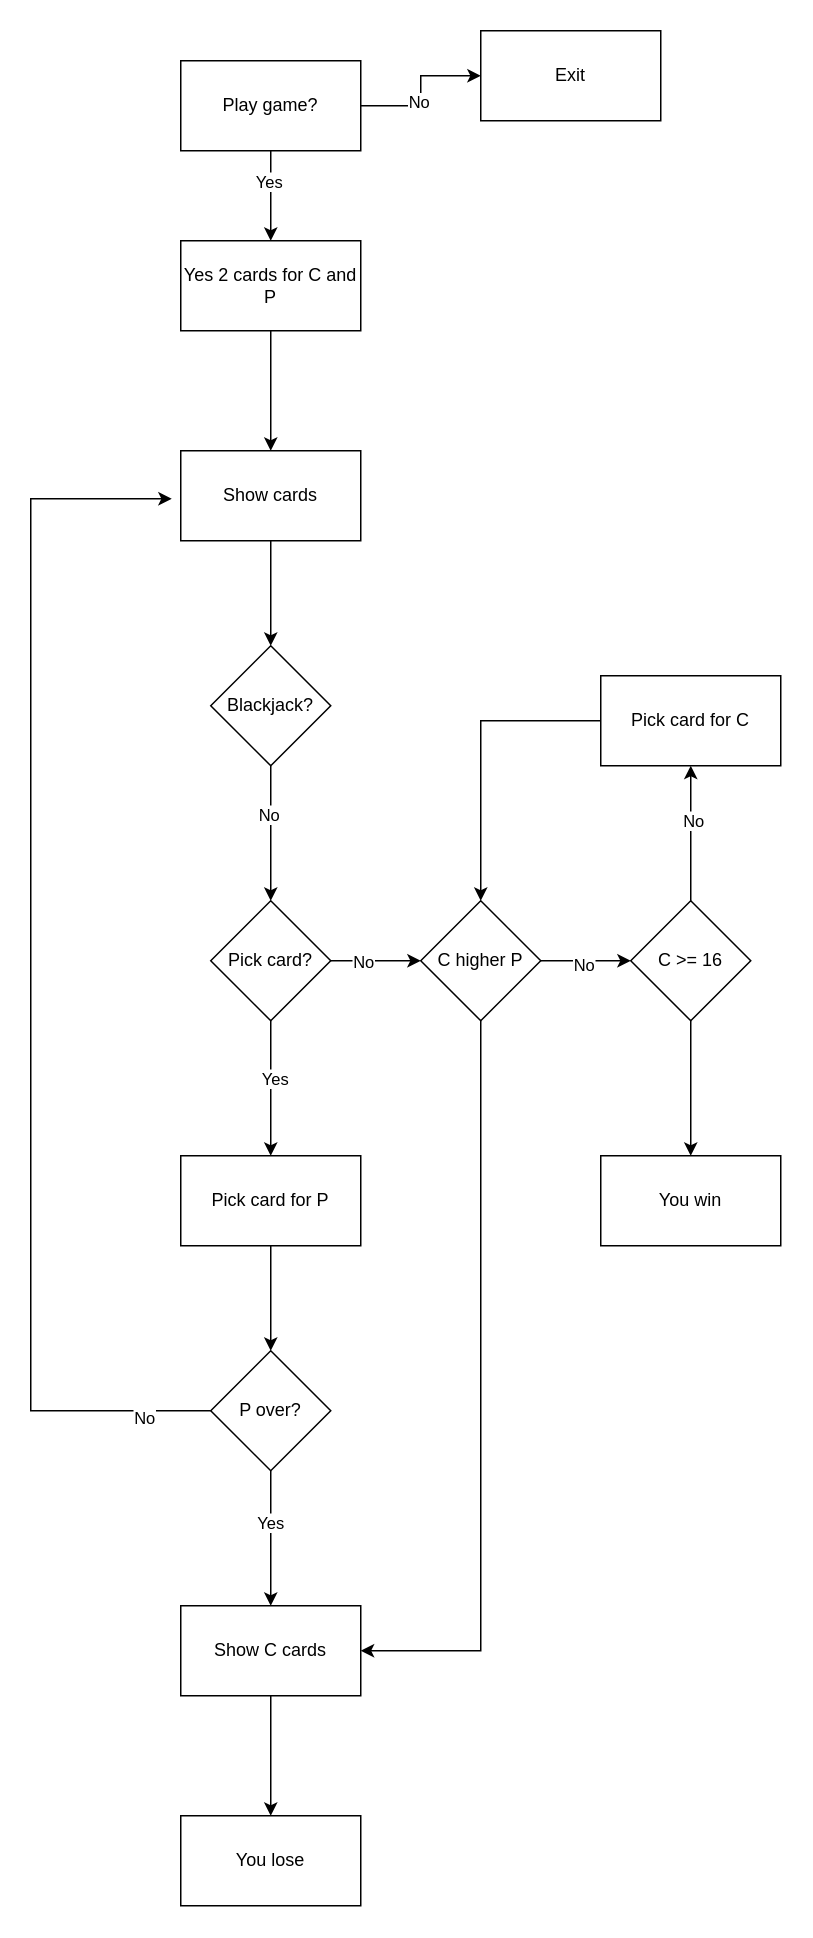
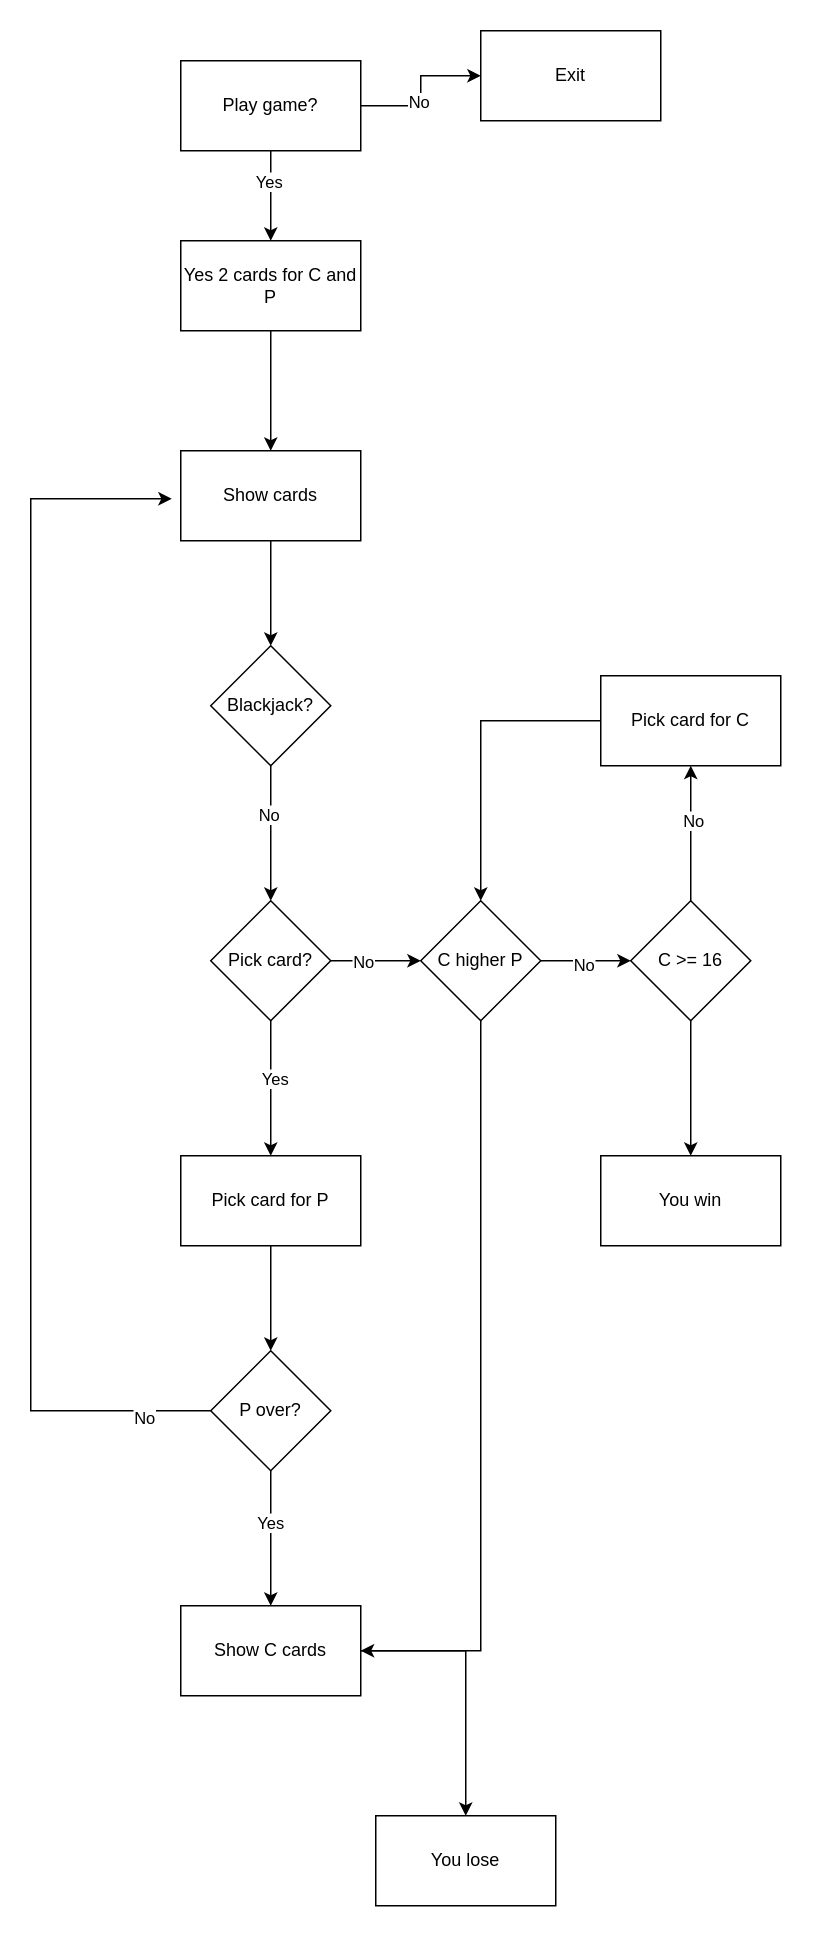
(271, 1861) -> (466, 1861)
